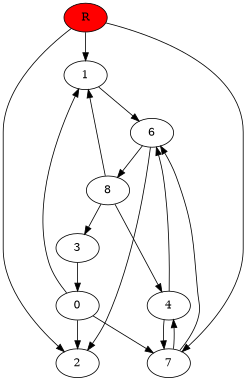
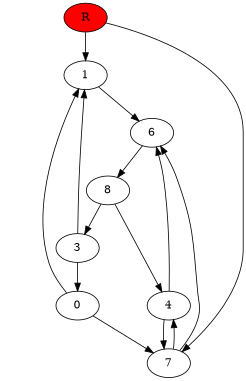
(98, 137) -> (80, 166)
(78, 363) -> none
